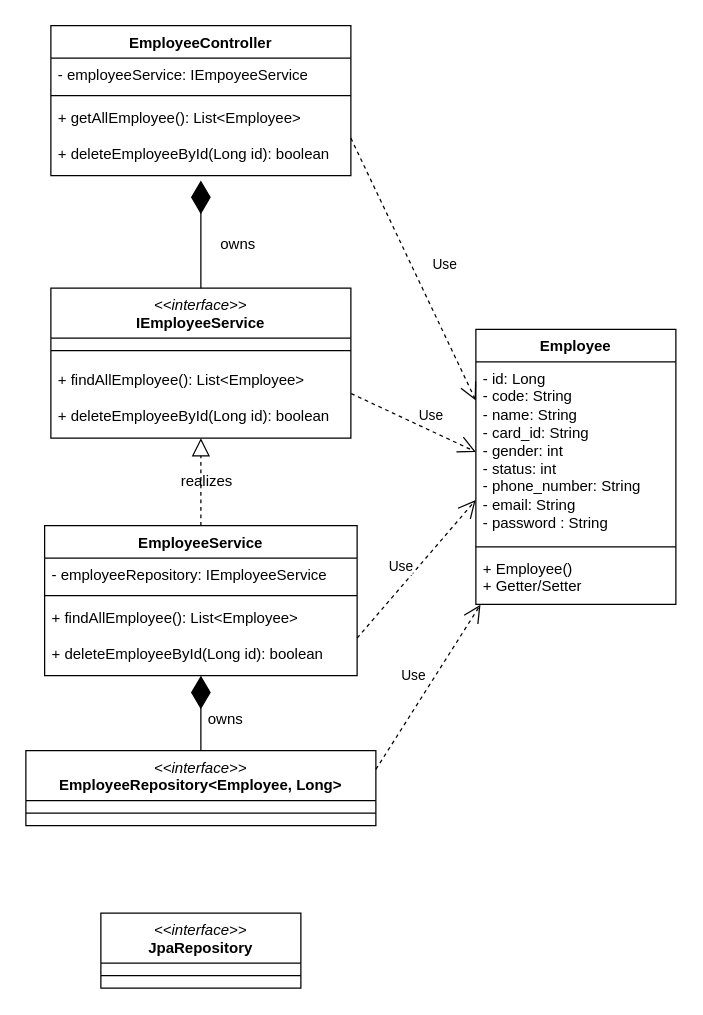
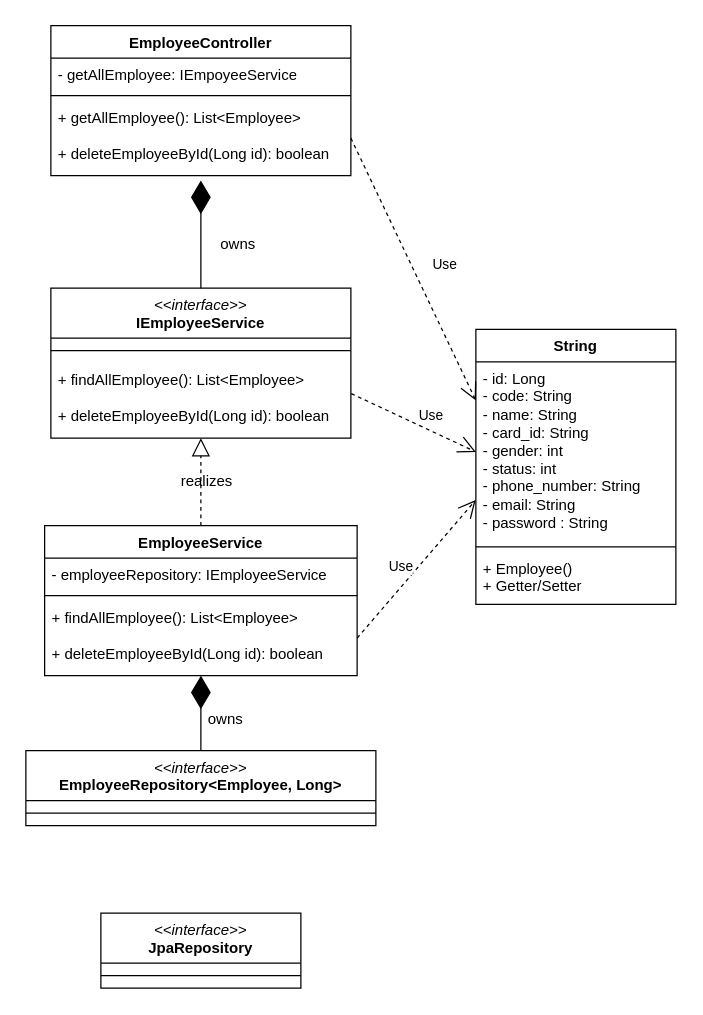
(189, 76) -> (183, 76)
(576, 347) -> (576, 347)
(427, 688) -> none
